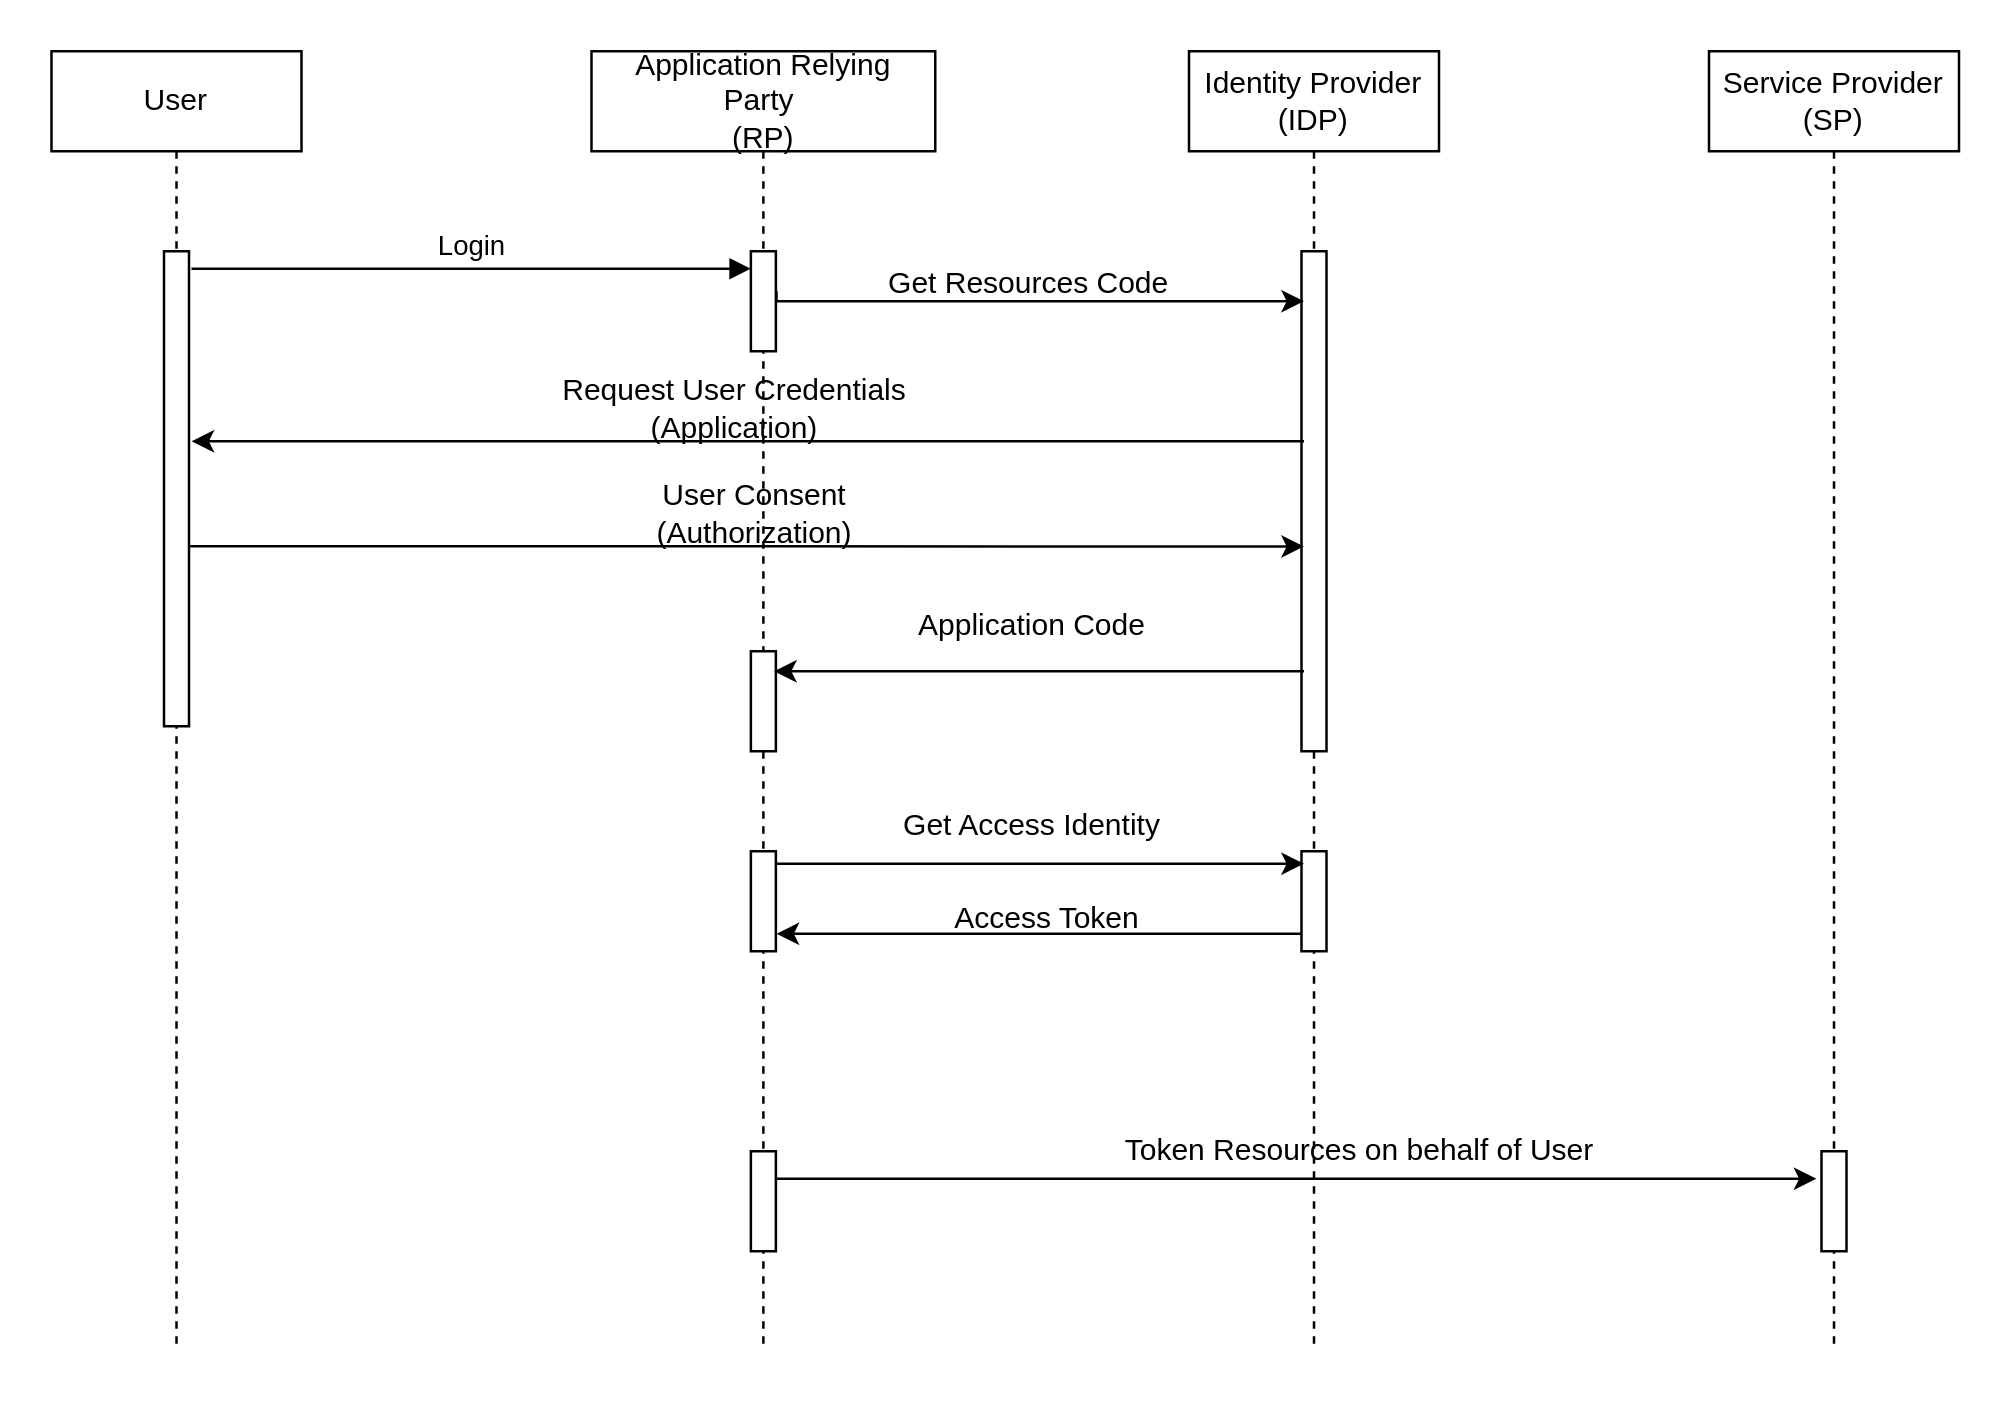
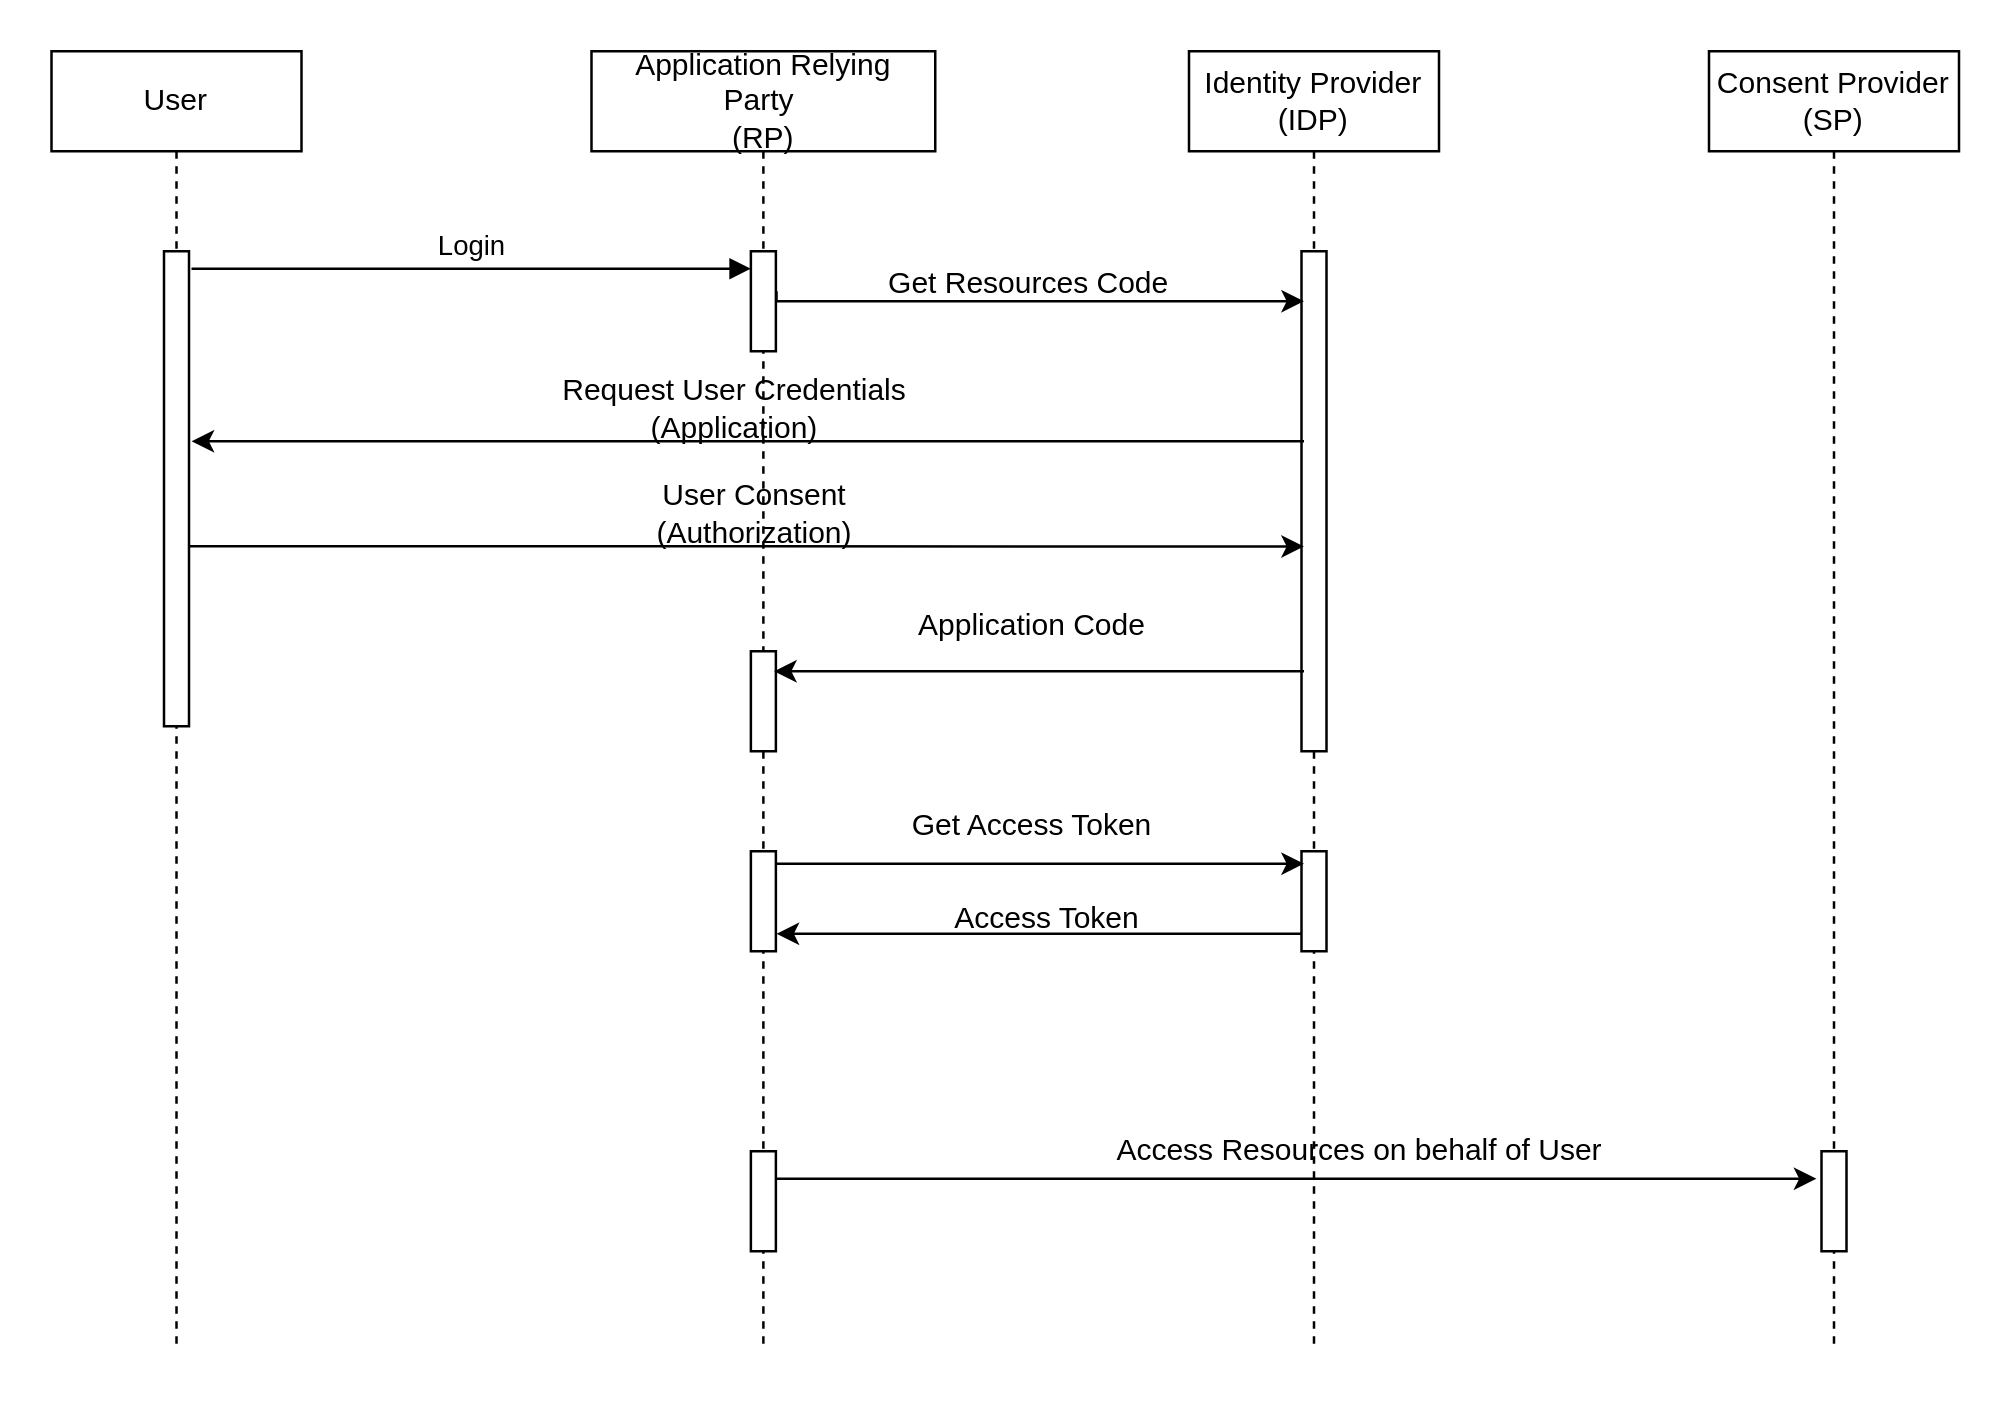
(1834, 101) -> (1834, 101)
(1033, 826) -> (1033, 826)
(1360, 1151) -> (1360, 1151)
